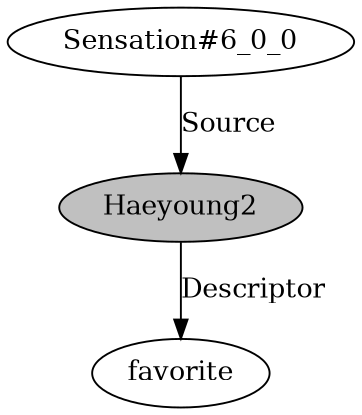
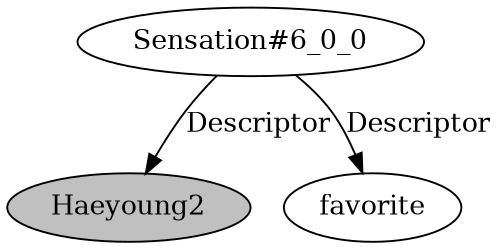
(228, 125) -> (258, 125)
(181, 281) -> (331, 111)
